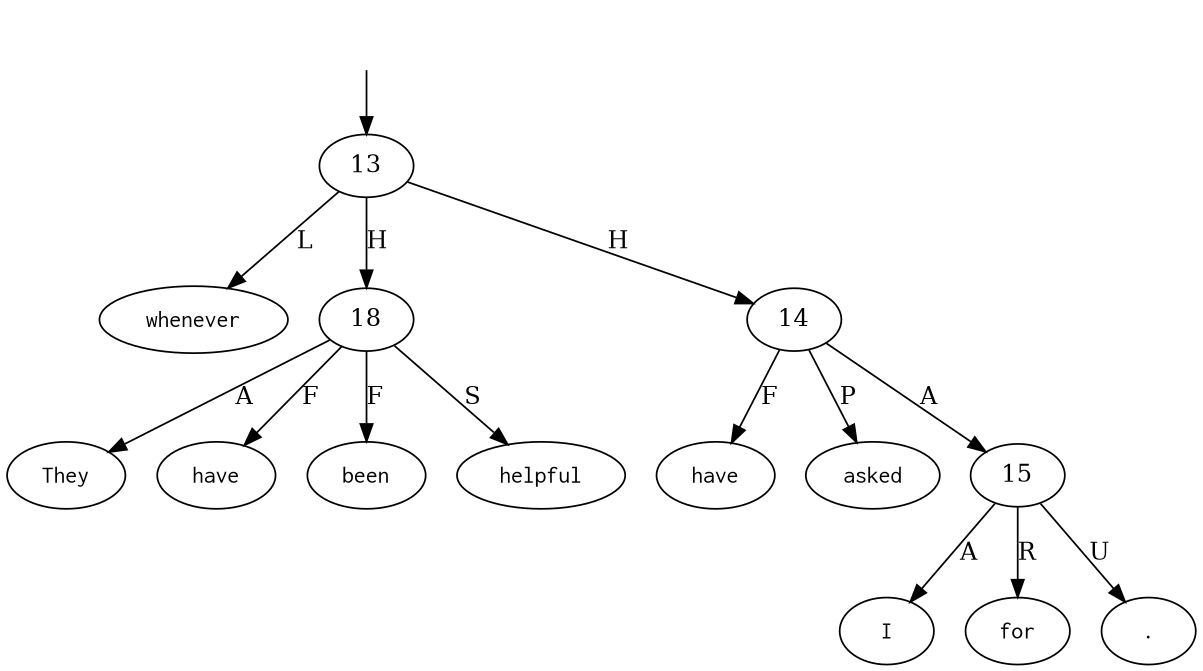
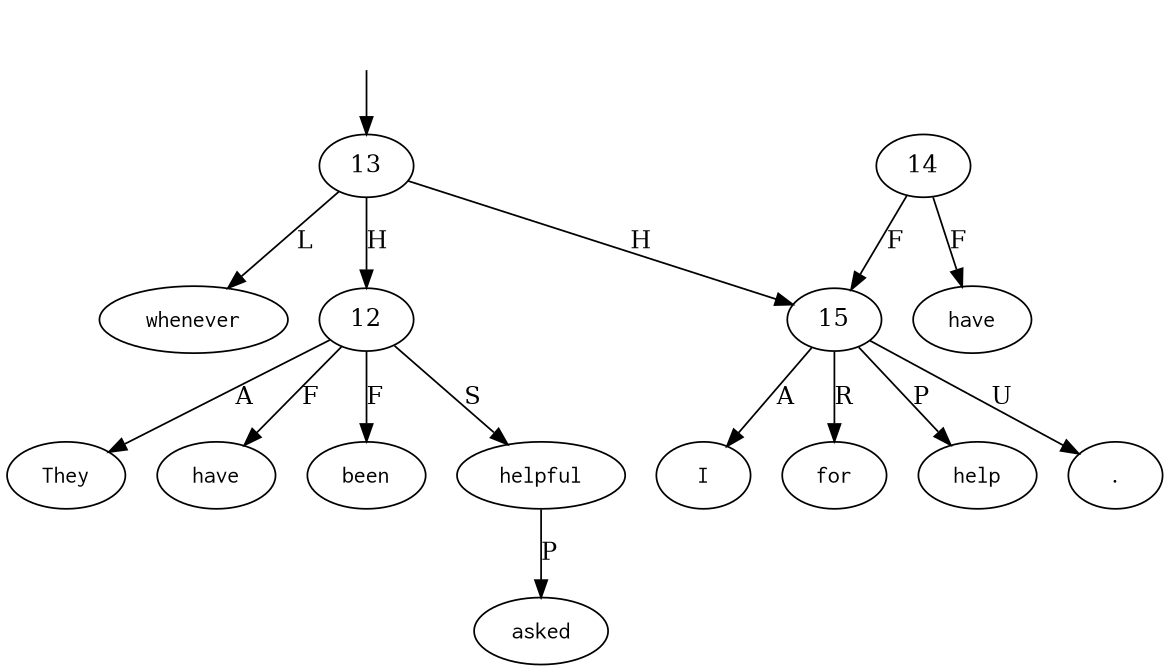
(572, 240) -> (592, 240)
(367, 320) -> (367, 320)
(829, 388) -> (541, 545)
(929, 397) -> (896, 242)
none -> (978, 475)
